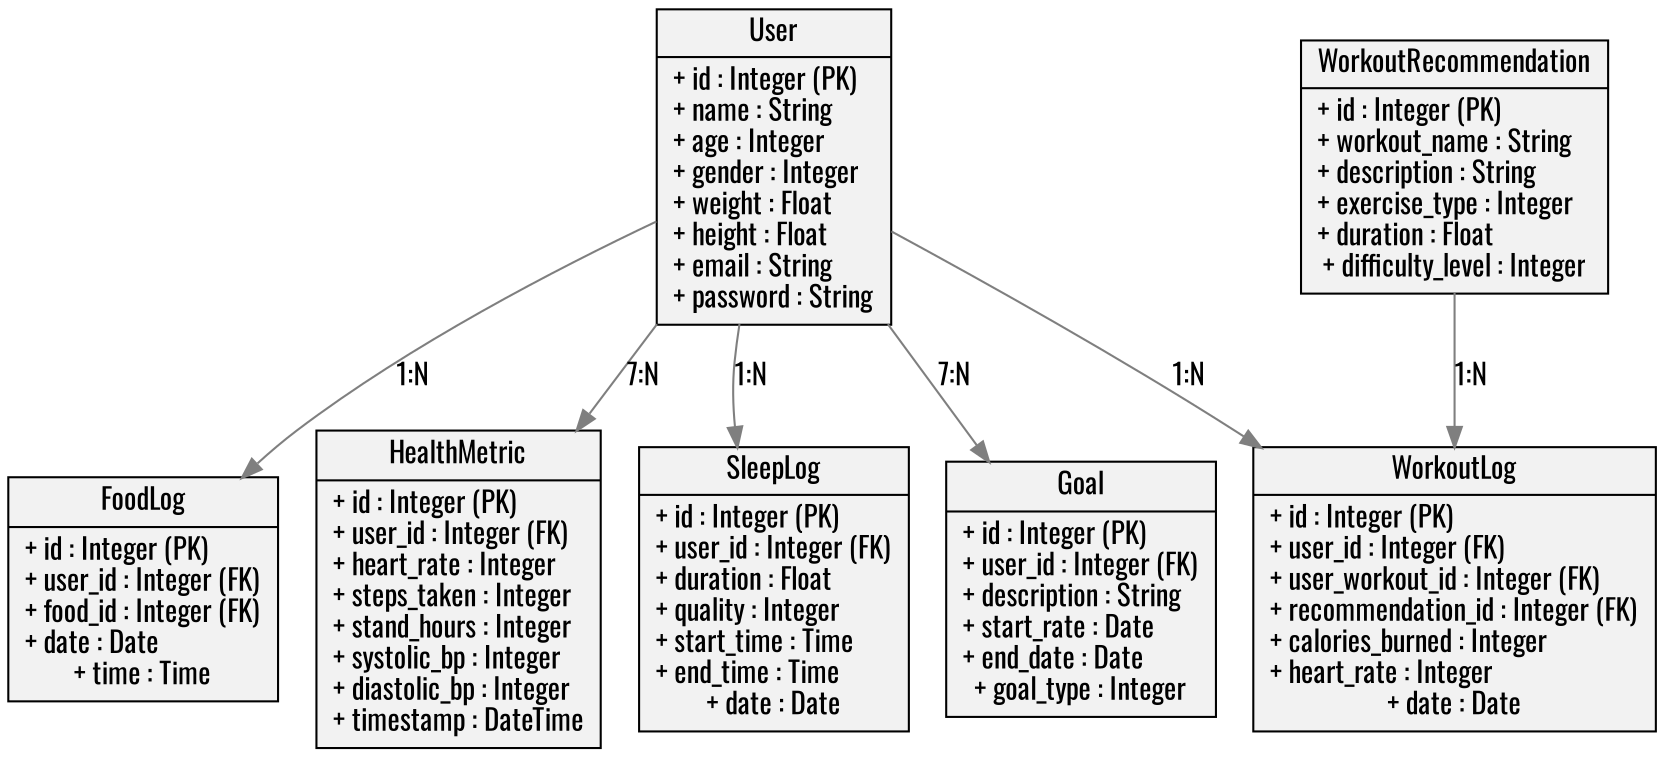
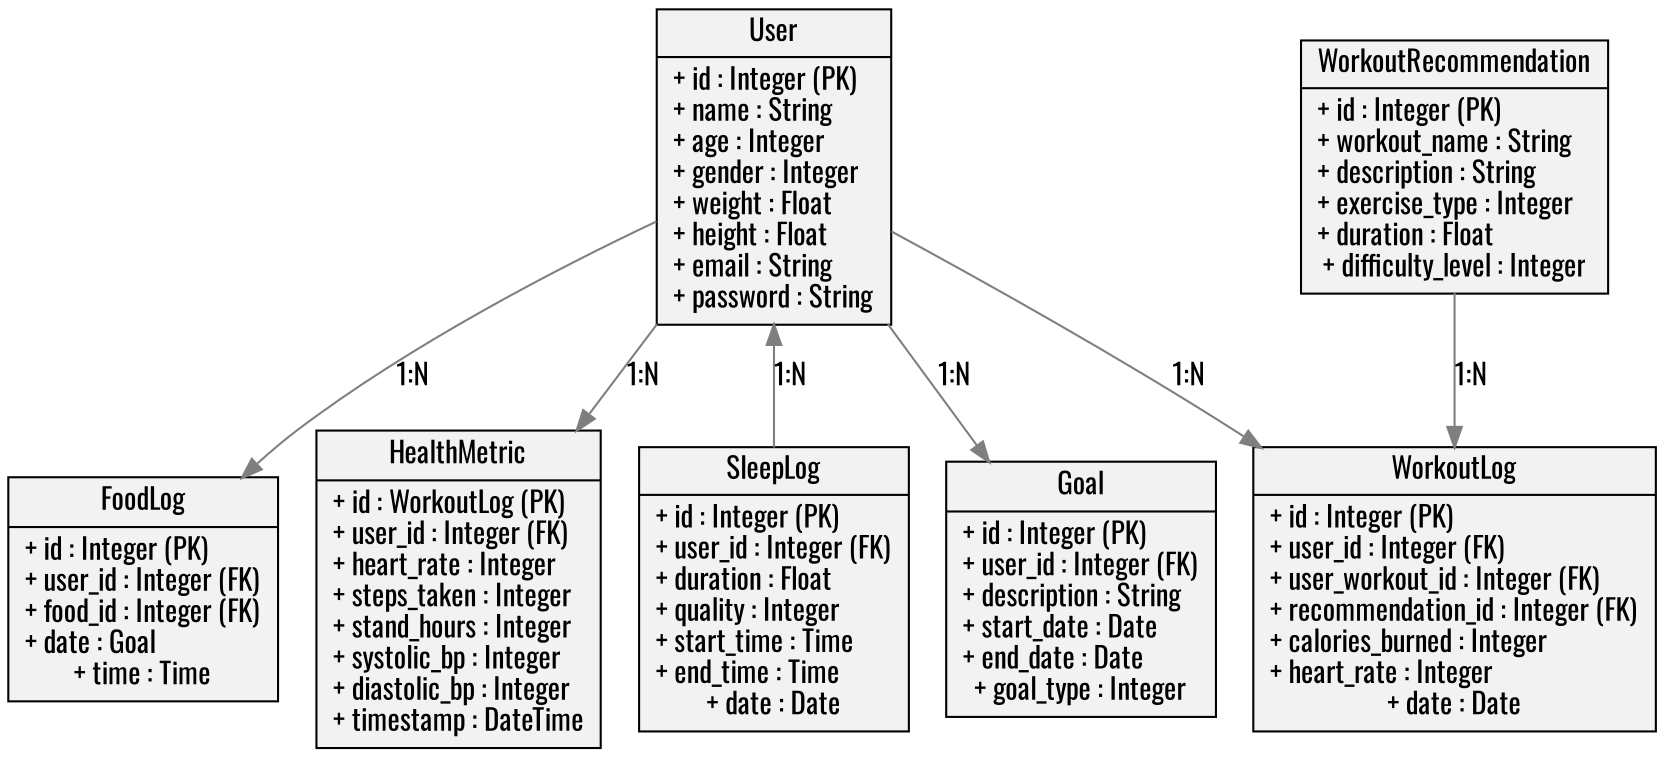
(734, 375) -> (774, 396)
(643, 378) -> (643, 378)
(955, 378) -> (955, 378)
(425, 504) -> (449, 504)
(1059, 629) -> (1060, 629)
(92, 644) -> (91, 644)
